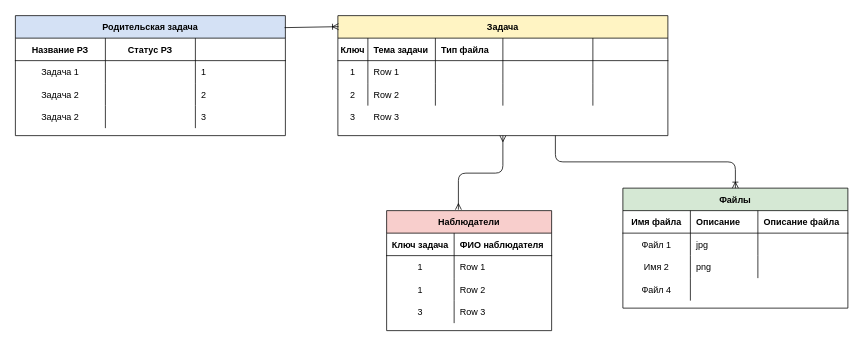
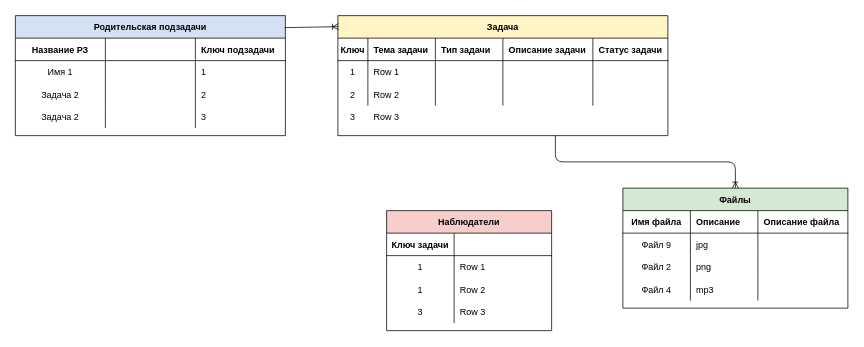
(150, 27) -> (150, 27)
(150, 49) -> none
none -> (240, 49)
none -> (548, 49)
none -> (630, 49)
(463, 50) -> (465, 50)
(60, 72) -> (60, 72)
(480, 173) -> none
(503, 244) -> none
(420, 245) -> (420, 245)
(656, 245) -> (656, 245)
(656, 267) -> (656, 267)
none -> (724, 289)
